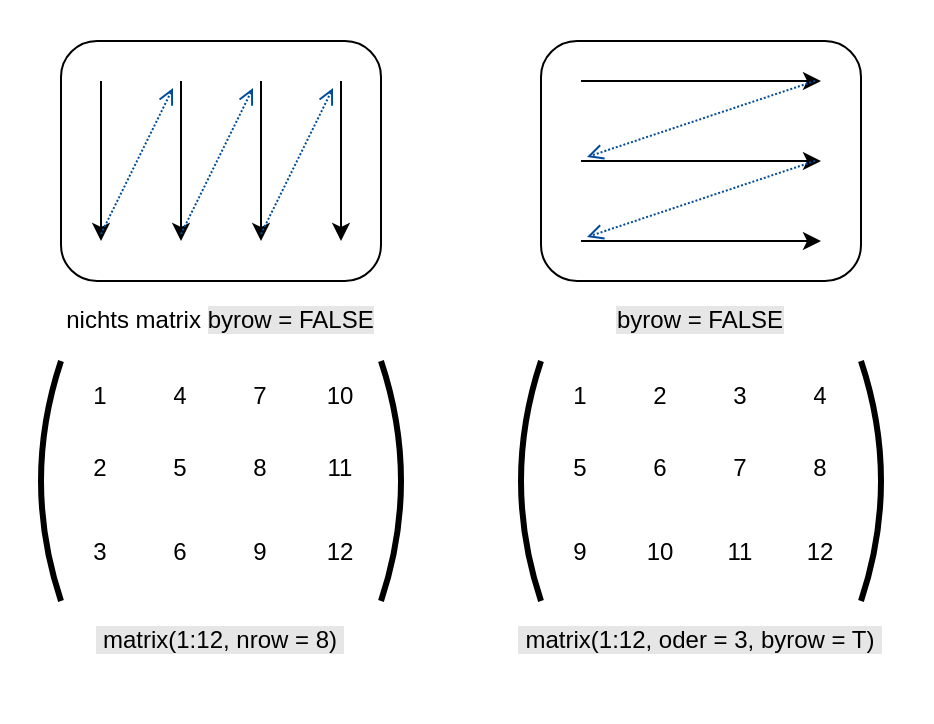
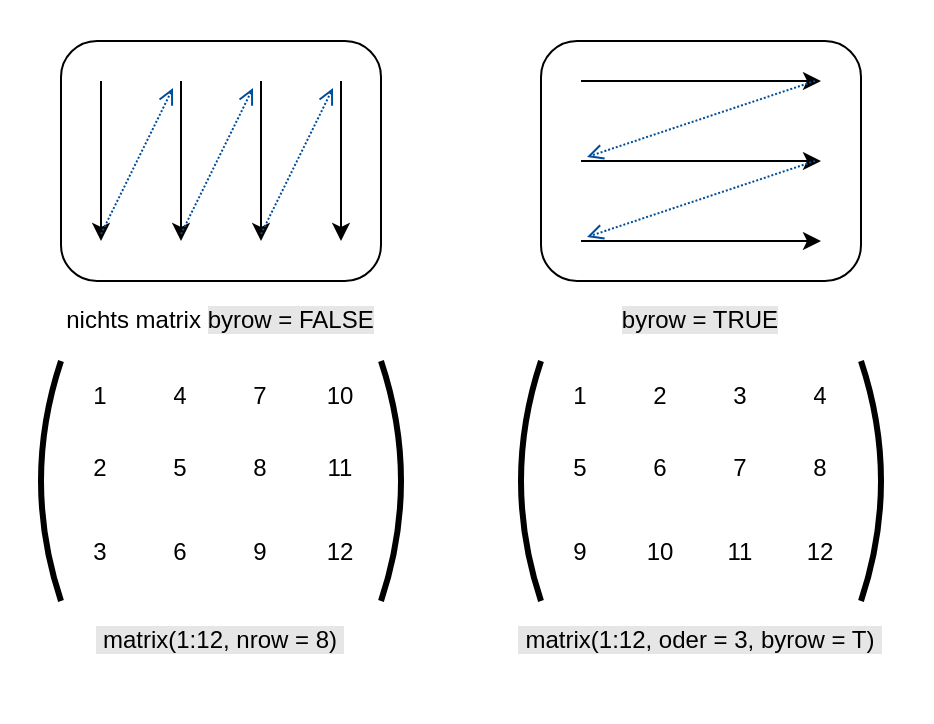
(701, 321) -> (701, 321)
